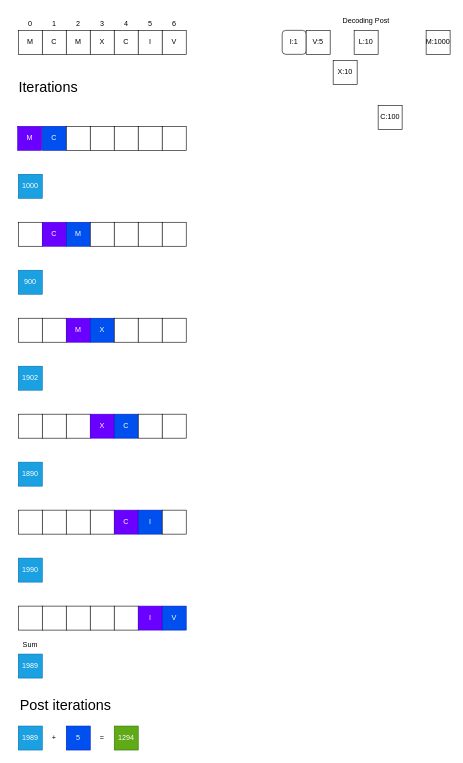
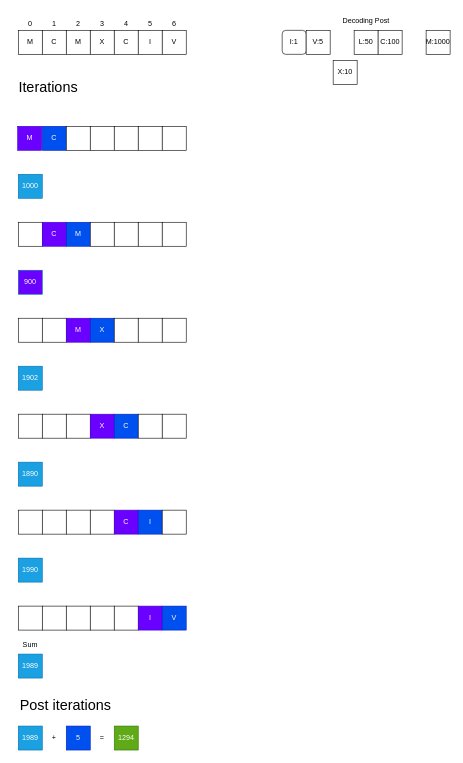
(366, 42) -> (366, 42)
(390, 117) -> (390, 42)
(30, 282) -> (30, 282)
